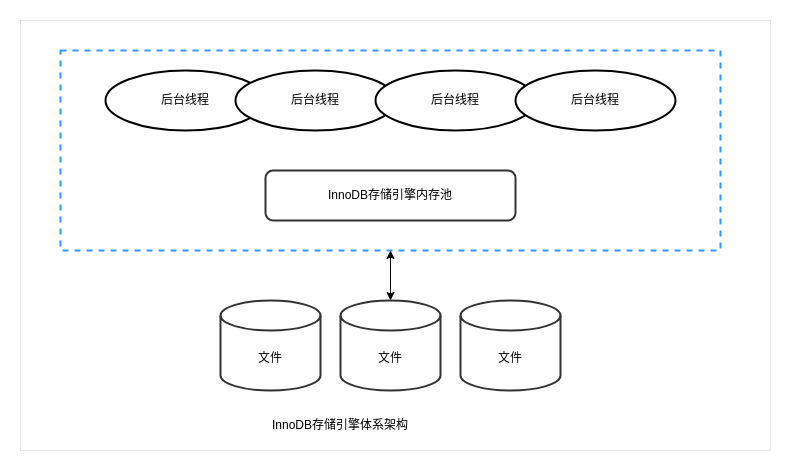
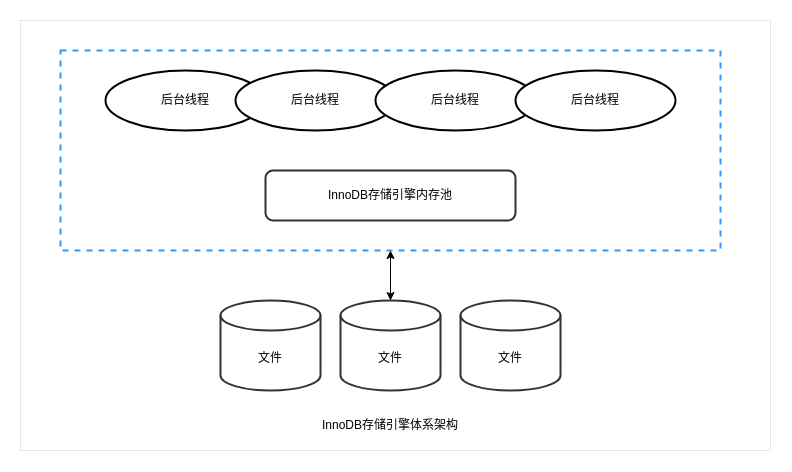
(341, 426) -> (391, 426)
